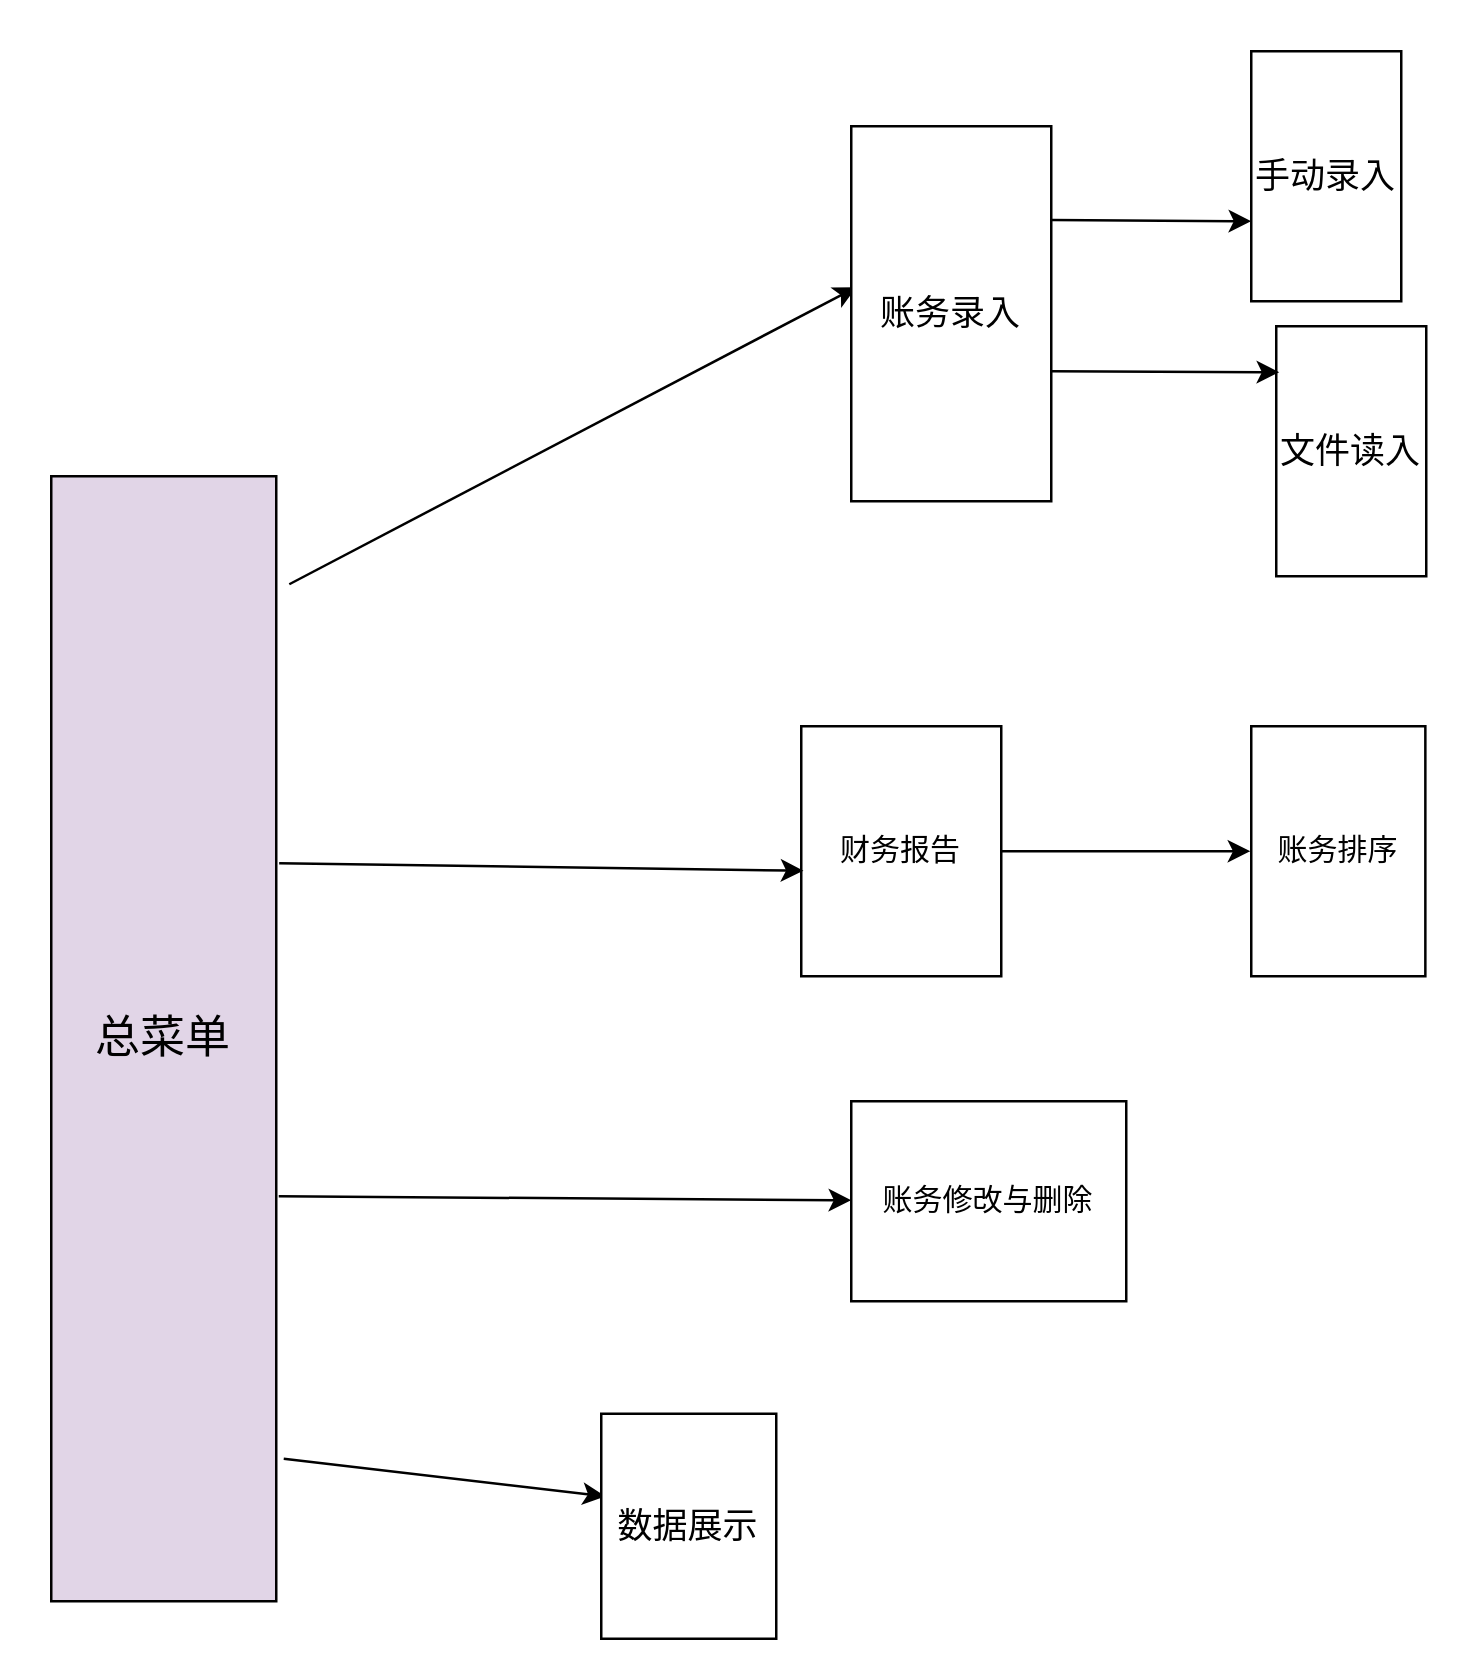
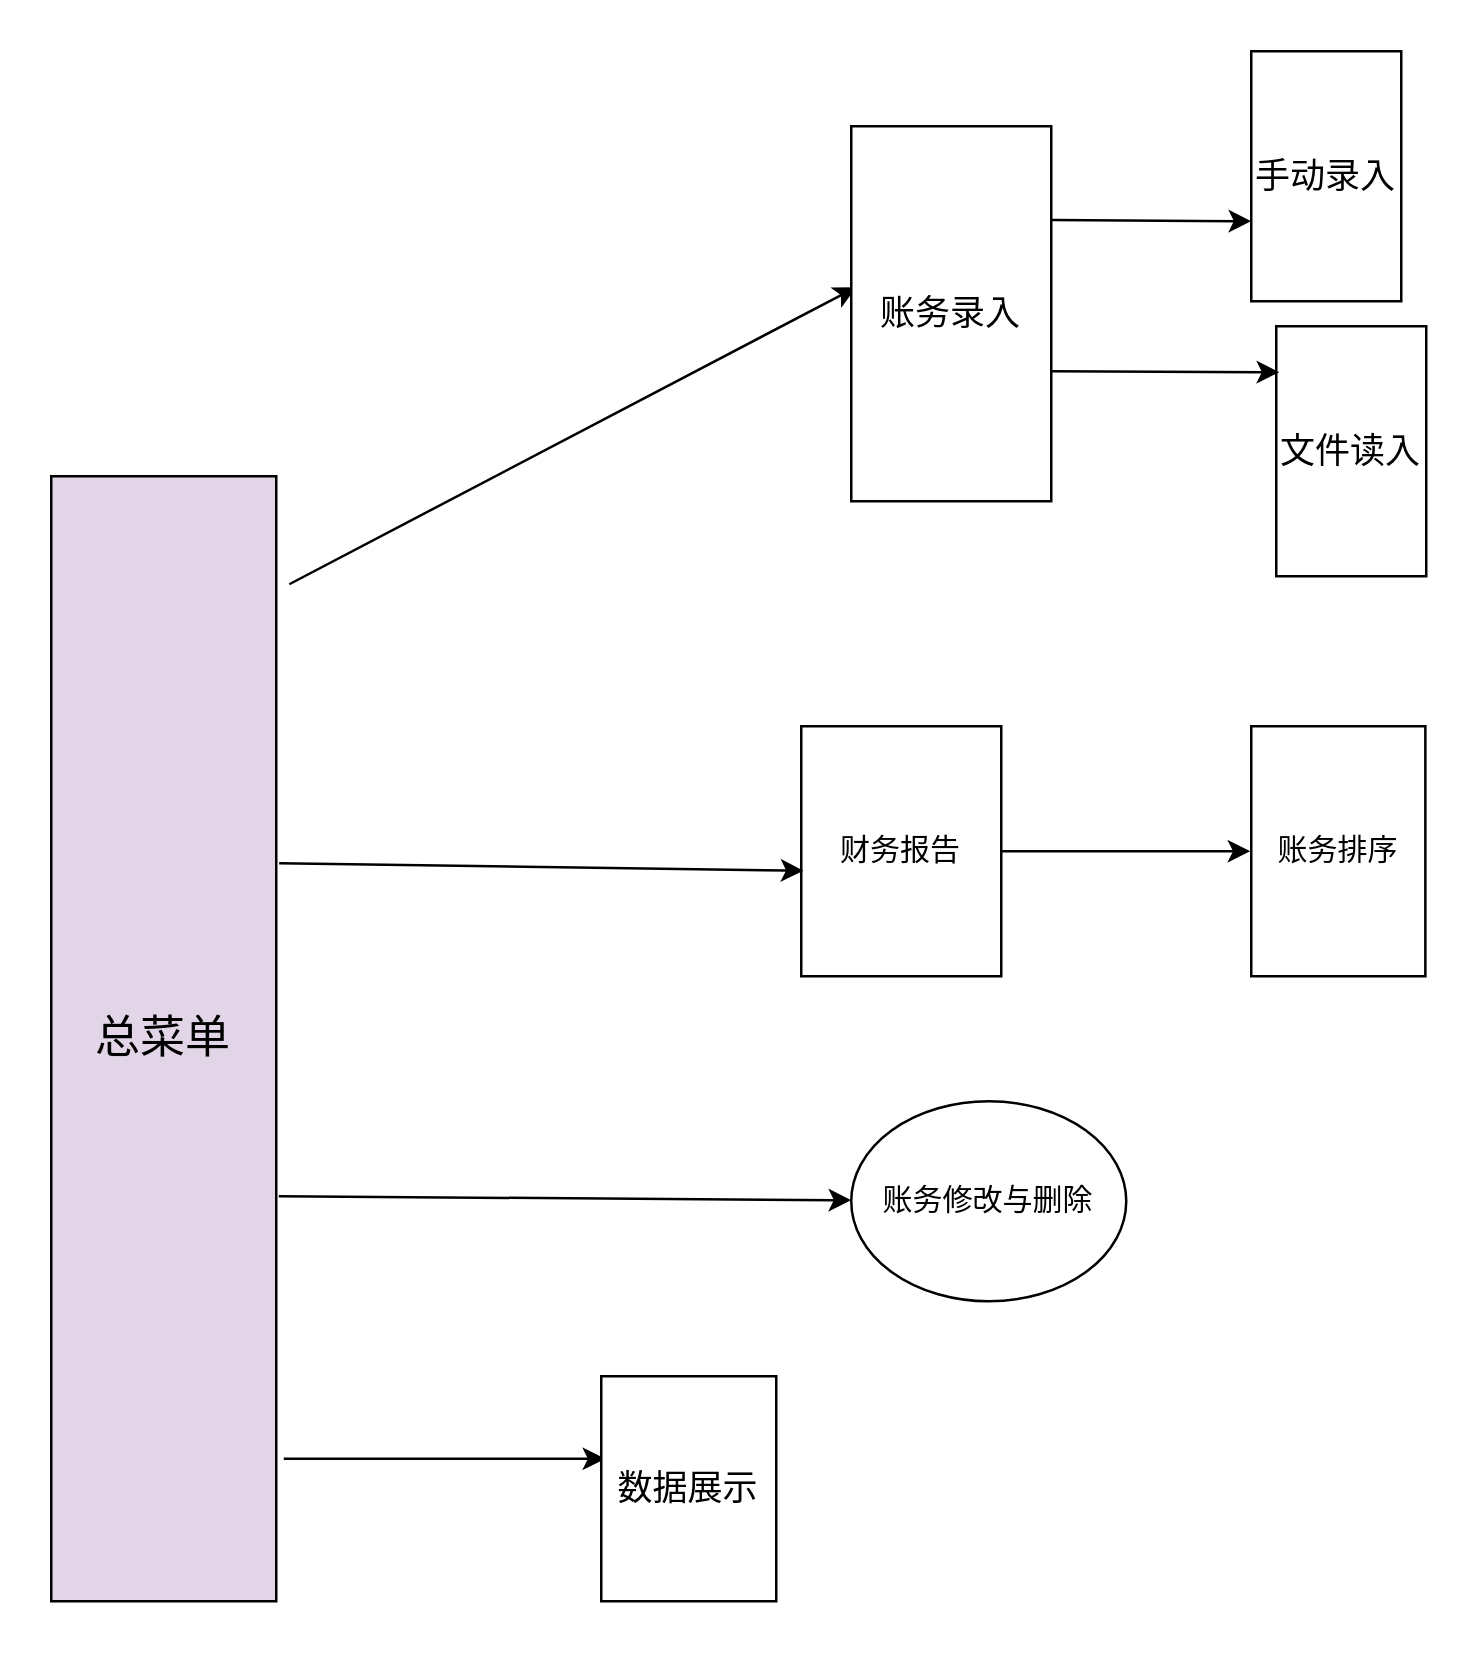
(989, 1201) -> (989, 1201)
(689, 1526) -> (689, 1489)
